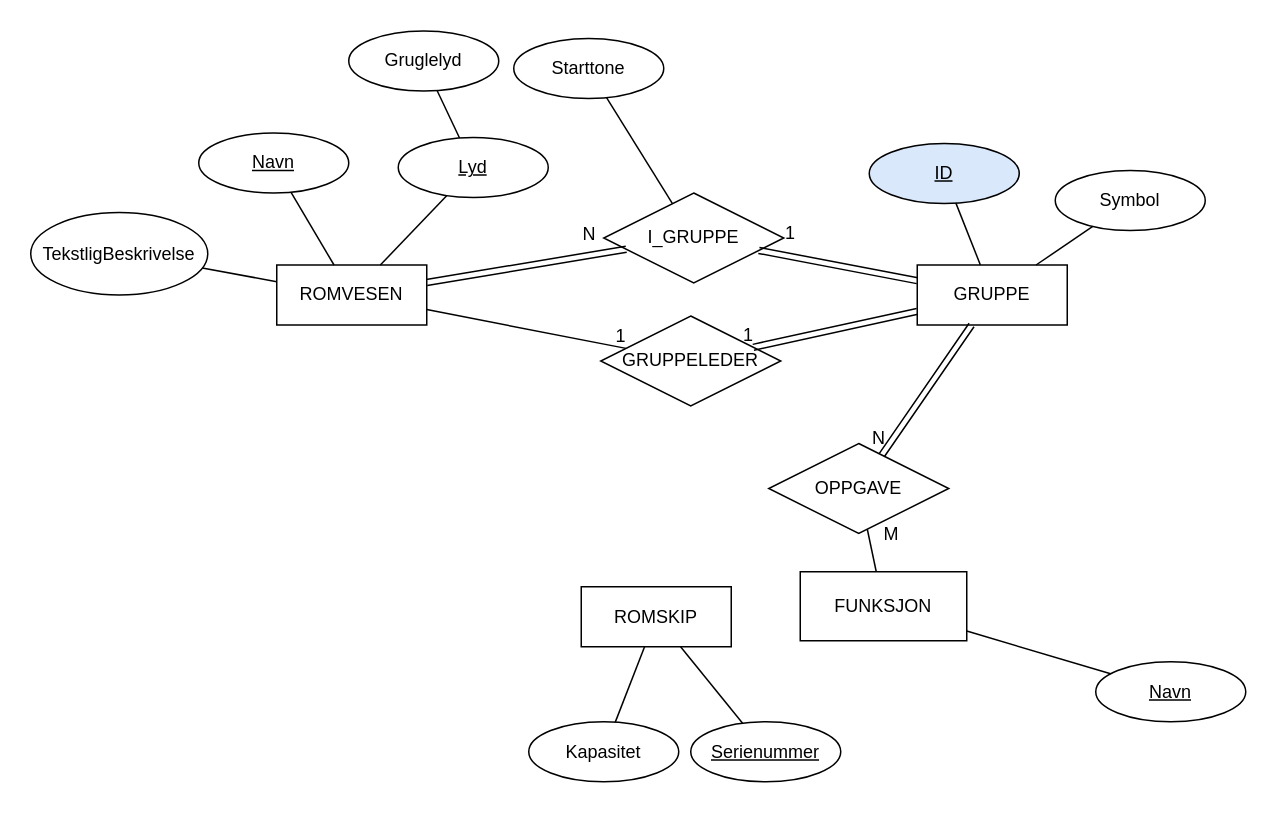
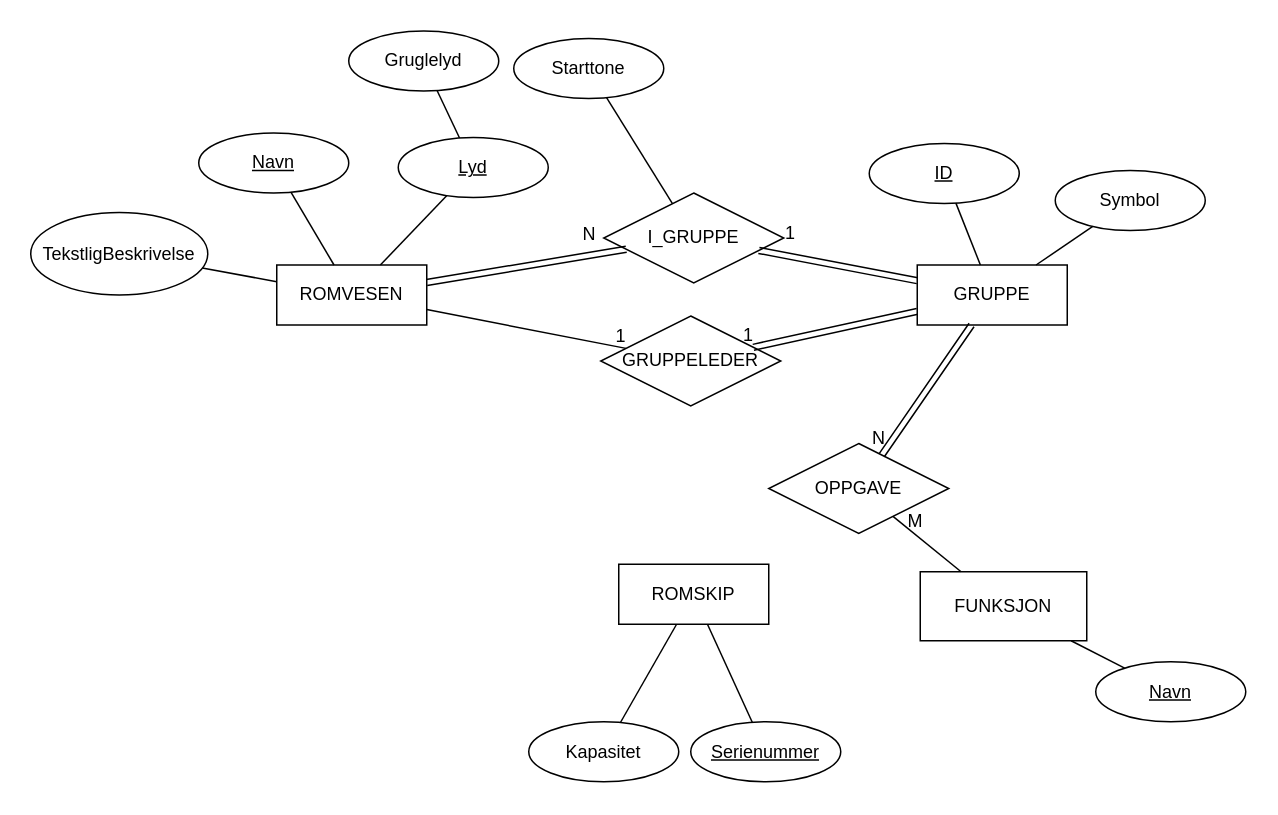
(944, 173) -> (944, 173)
(884, 606) -> (1004, 606)
(656, 617) -> (694, 594)
